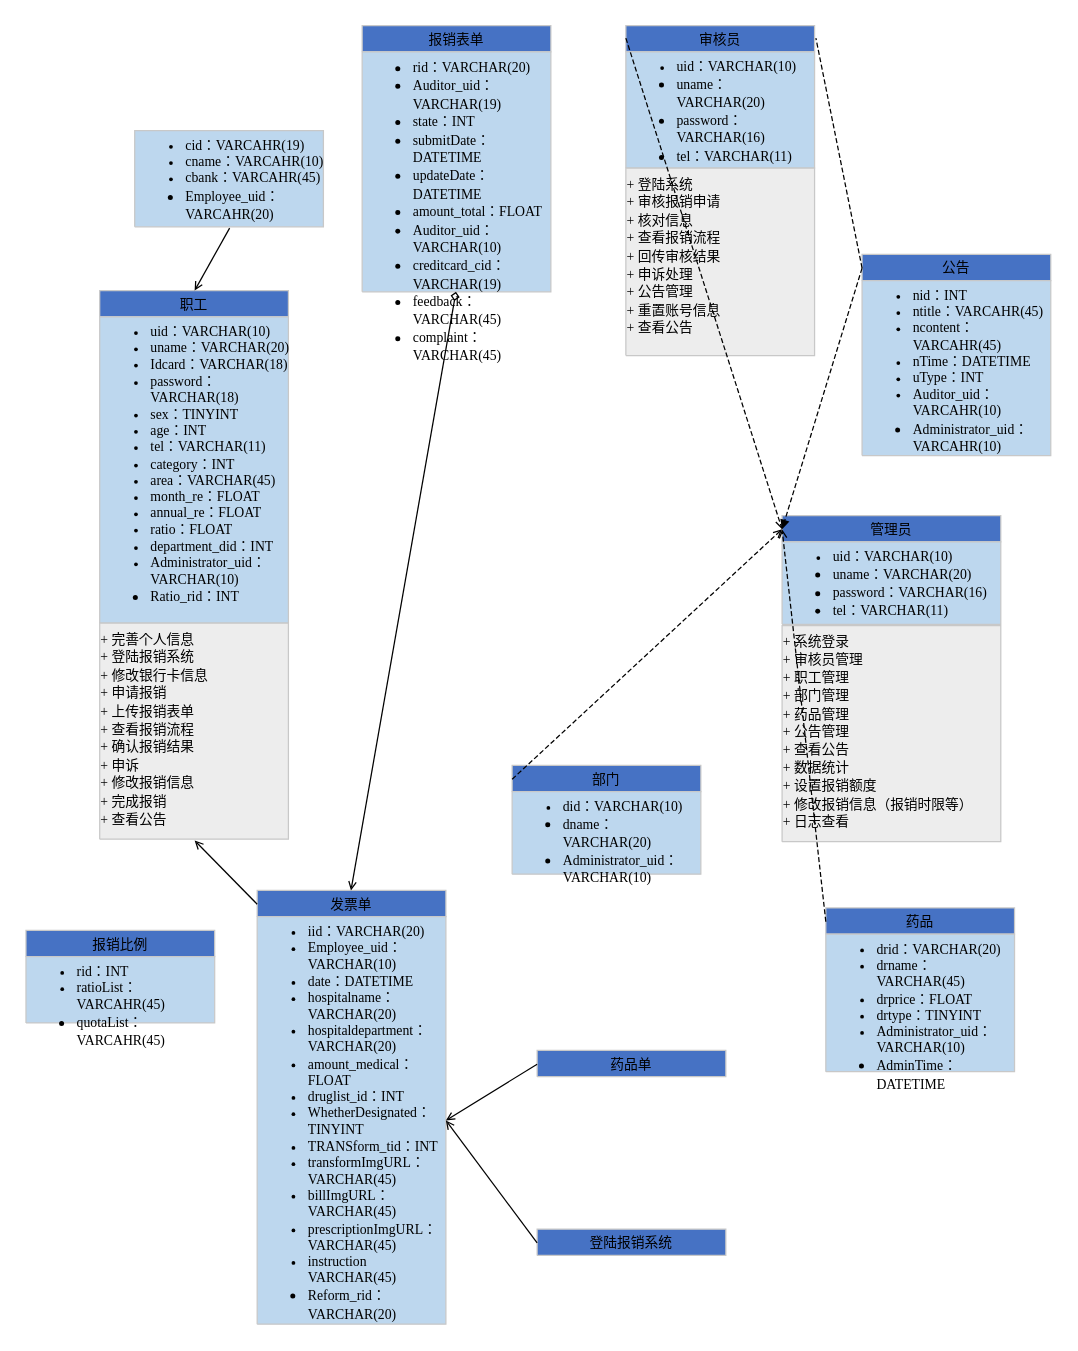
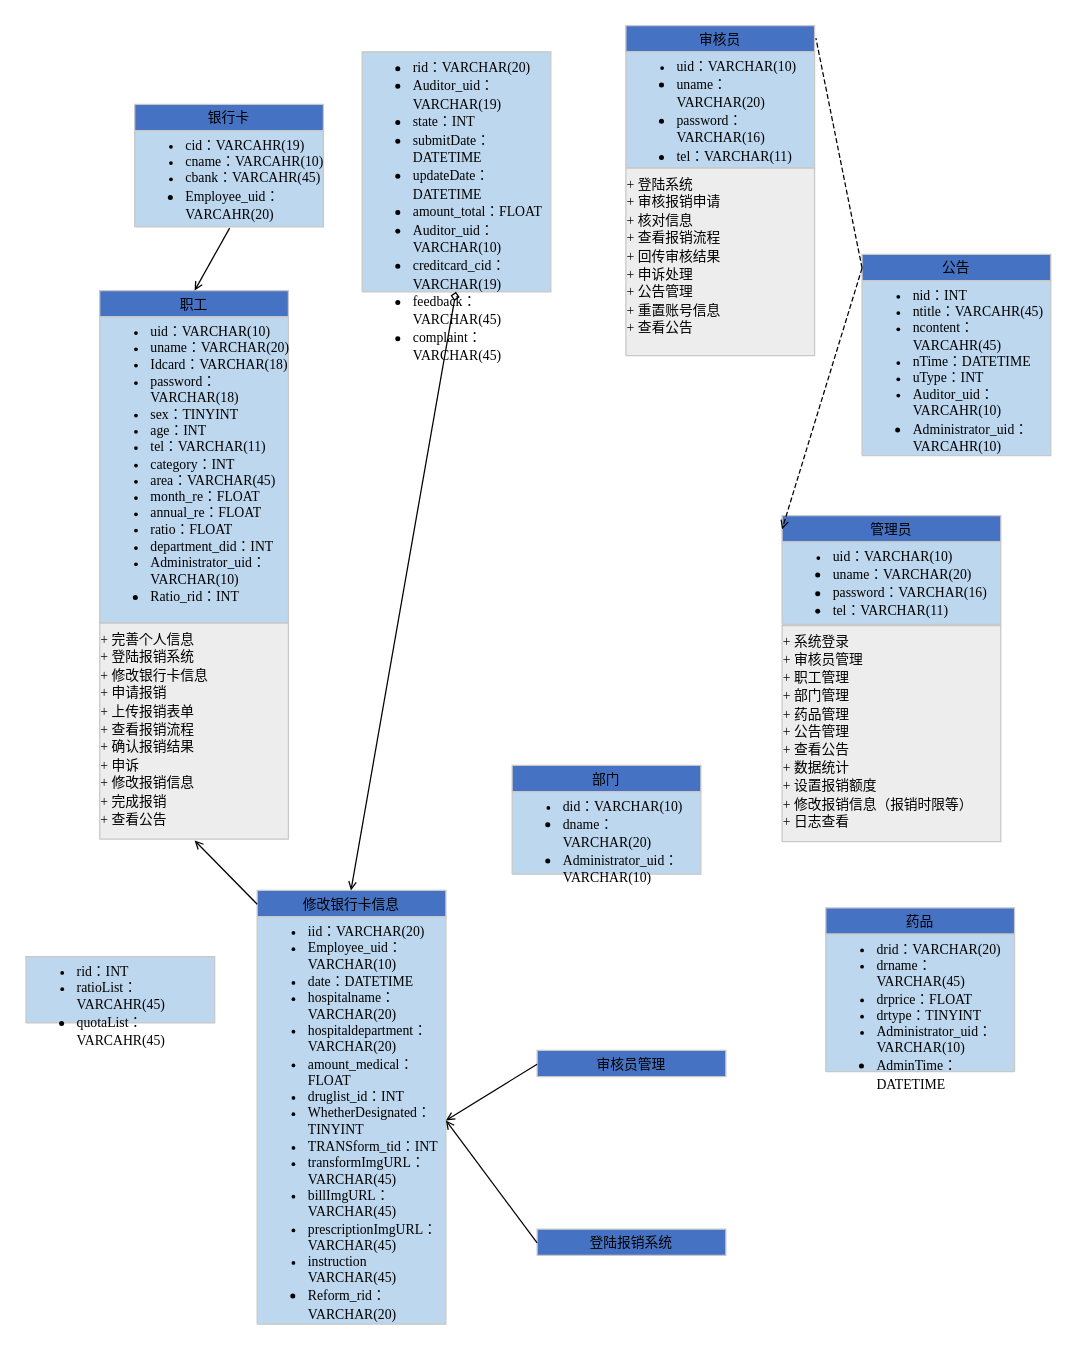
(456, 39) -> none
none -> (229, 118)
(738, 392) -> none
(785, 519) -> (784, 522)
(645, 656) -> none
(812, 804) -> none
(351, 904) -> (351, 904)
(120, 944) -> none
(631, 1064) -> (631, 1064)
